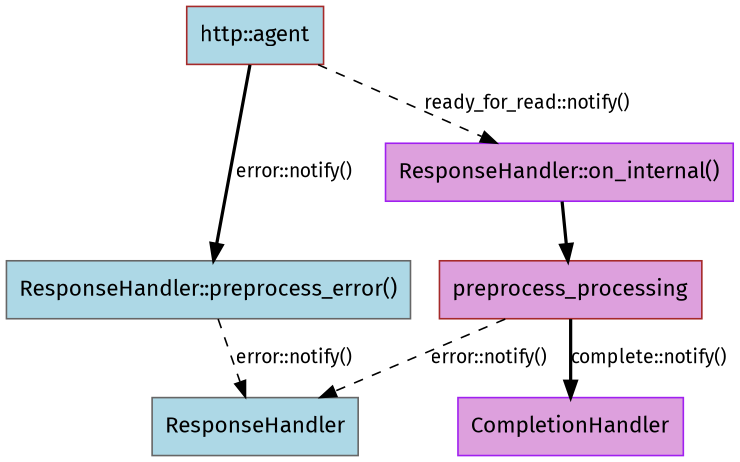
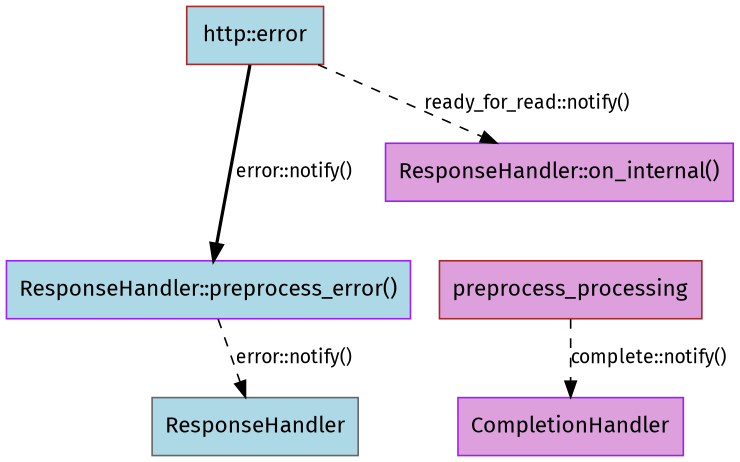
(255, 35) -> (255, 35)
(564, 223) -> none
(208, 290) -> (208, 290)
(571, 350) -> (571, 350)
(420, 355) -> none
